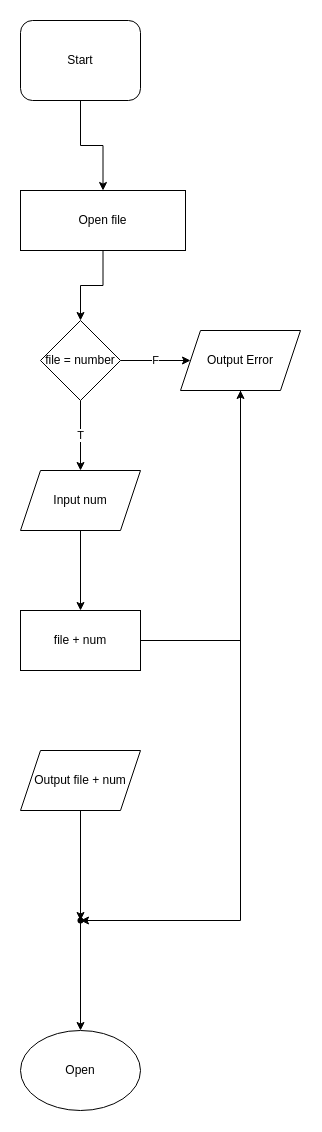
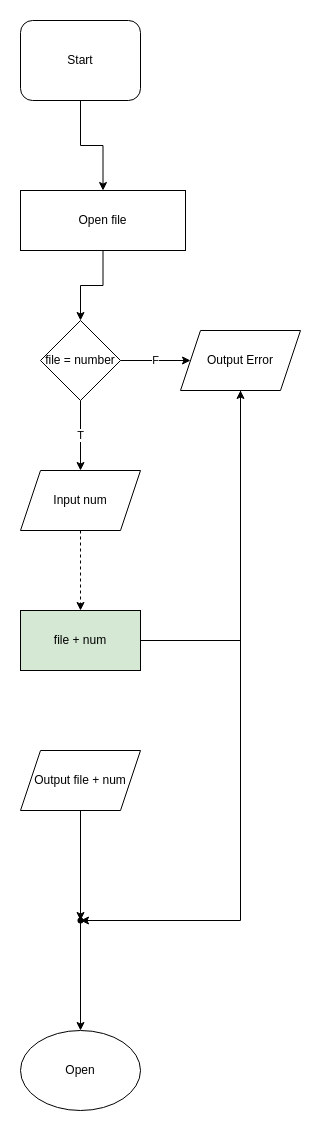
(81, 568) -> (81, 568)
(81, 641) -> (81, 641)
